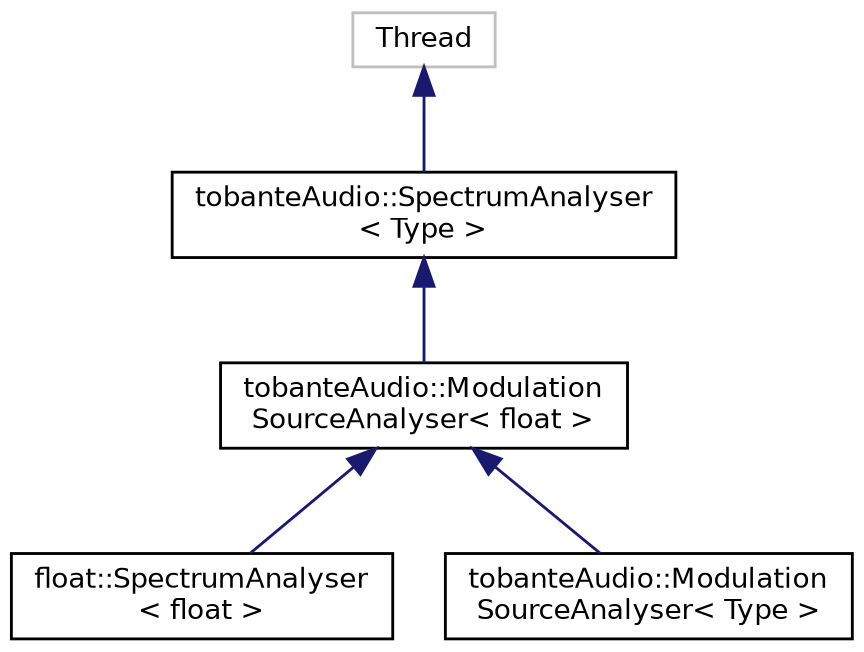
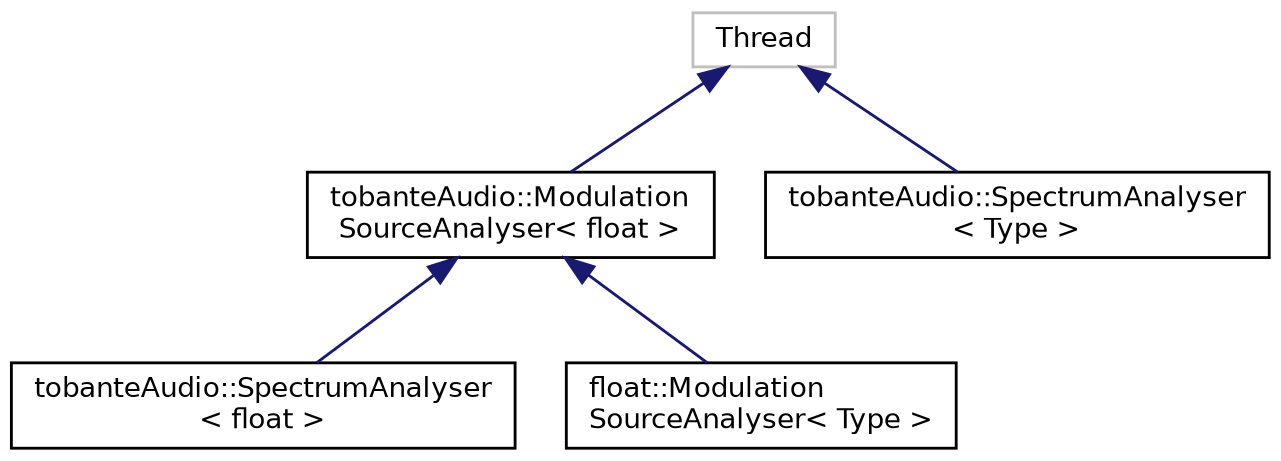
(424, 325) -> (637, 128)
(202, 596) -> (263, 406)
(649, 596) -> (761, 406)
